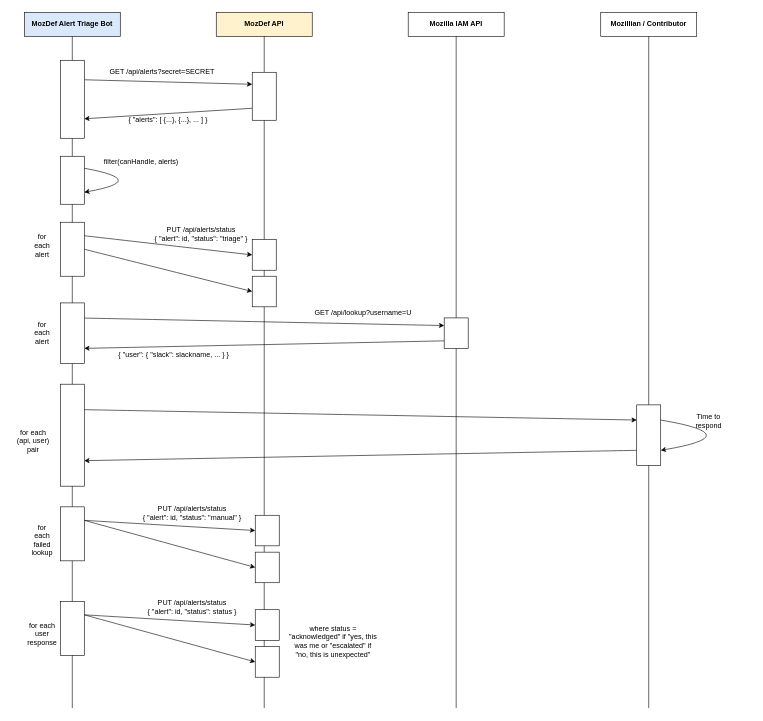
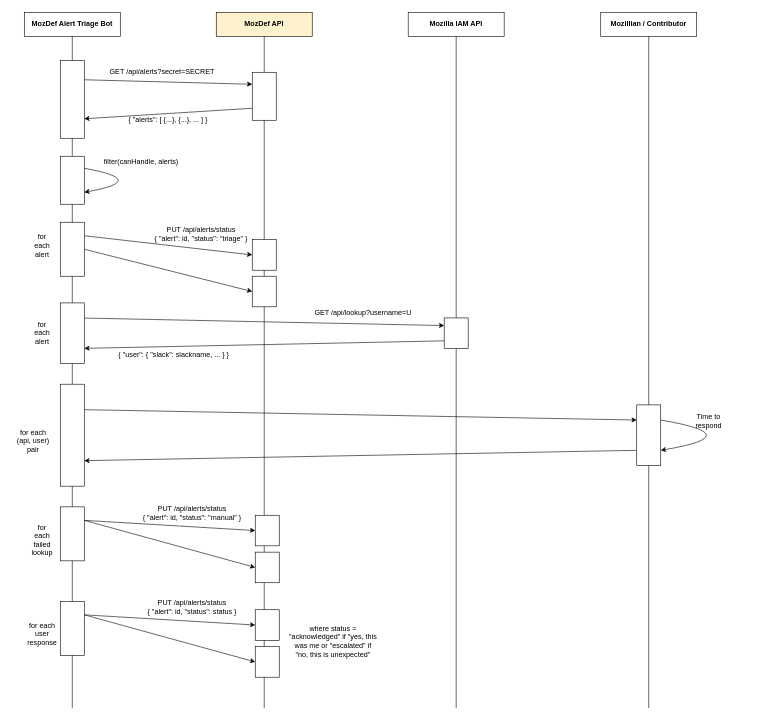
(72, 24) -> (72, 24)
